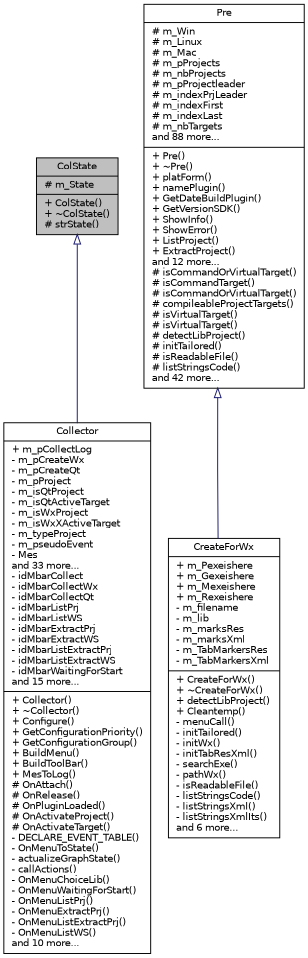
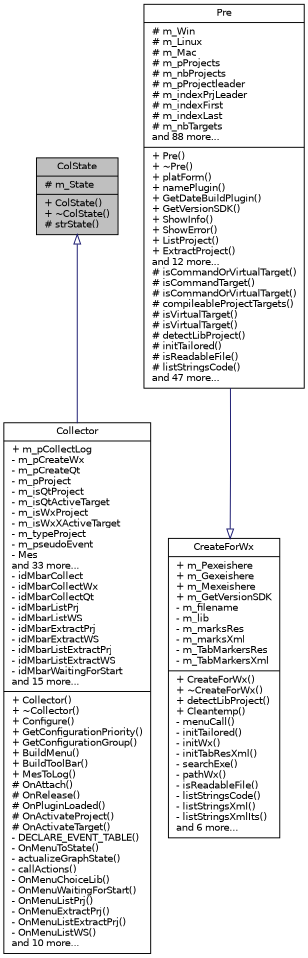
(186, 378) -> (186, 378)
(218, 468) -> (231, 458)
(215, 597) -> (224, 597)
